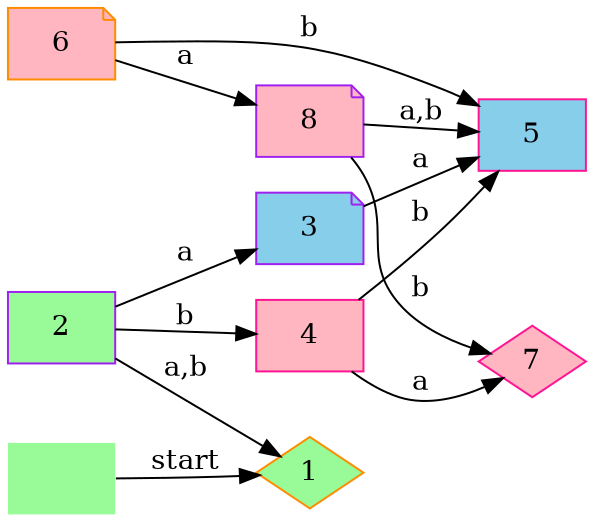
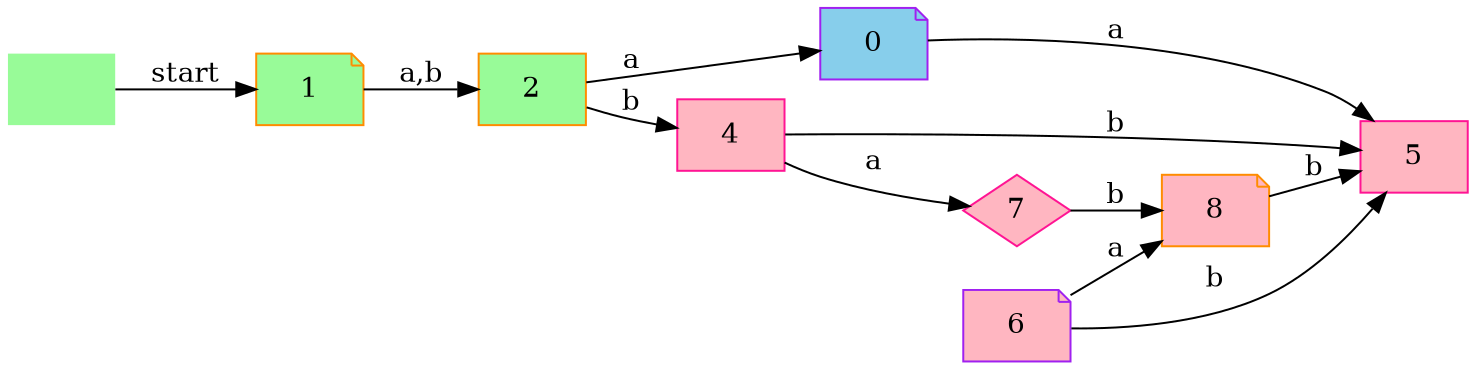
(62, 44) -> (1017, 326)
(421, 112) -> (1315, 168)
(310, 121) -> (1216, 211)
(532, 135) -> (1414, 157)
(310, 228) -> (874, 44)
(380, 266) -> (1106, 211)
(62, 328) -> (532, 89)
(189, 402) -> (411, 89)
(310, 473) -> (310, 89)
